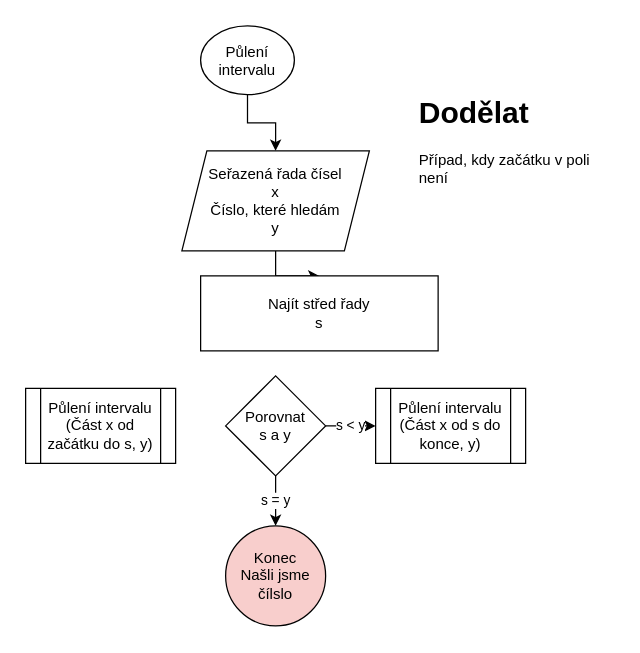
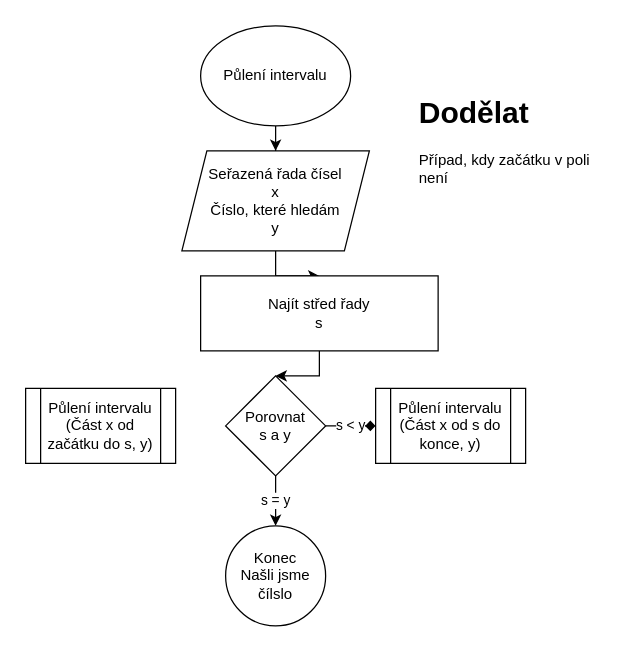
(248, 60) -> (276, 76)
none -> (314, 376)
(366, 426) -> (365, 426)
(276, 576) -> (276, 576)
